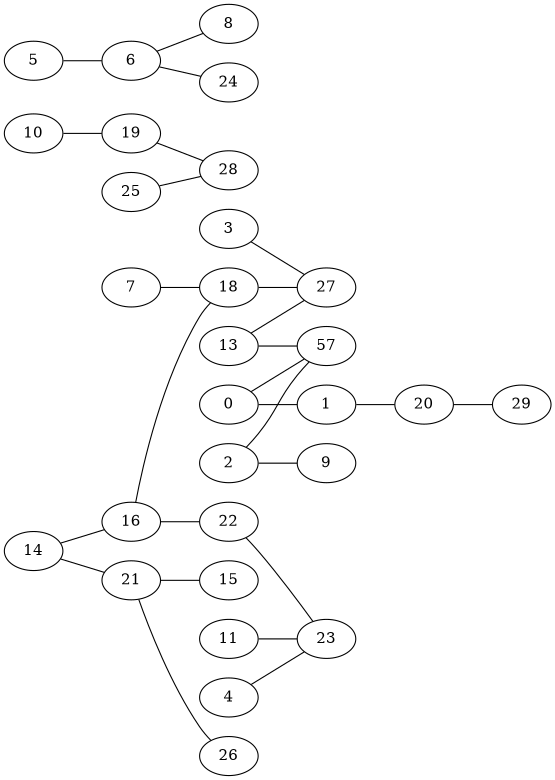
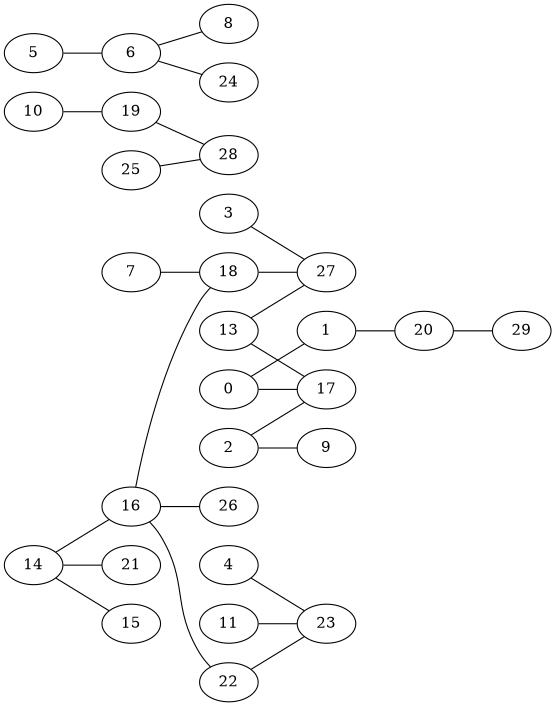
(327, 346) -> (327, 389)
(180, 580) -> (82, 594)
(169, 673) -> (180, 507)
